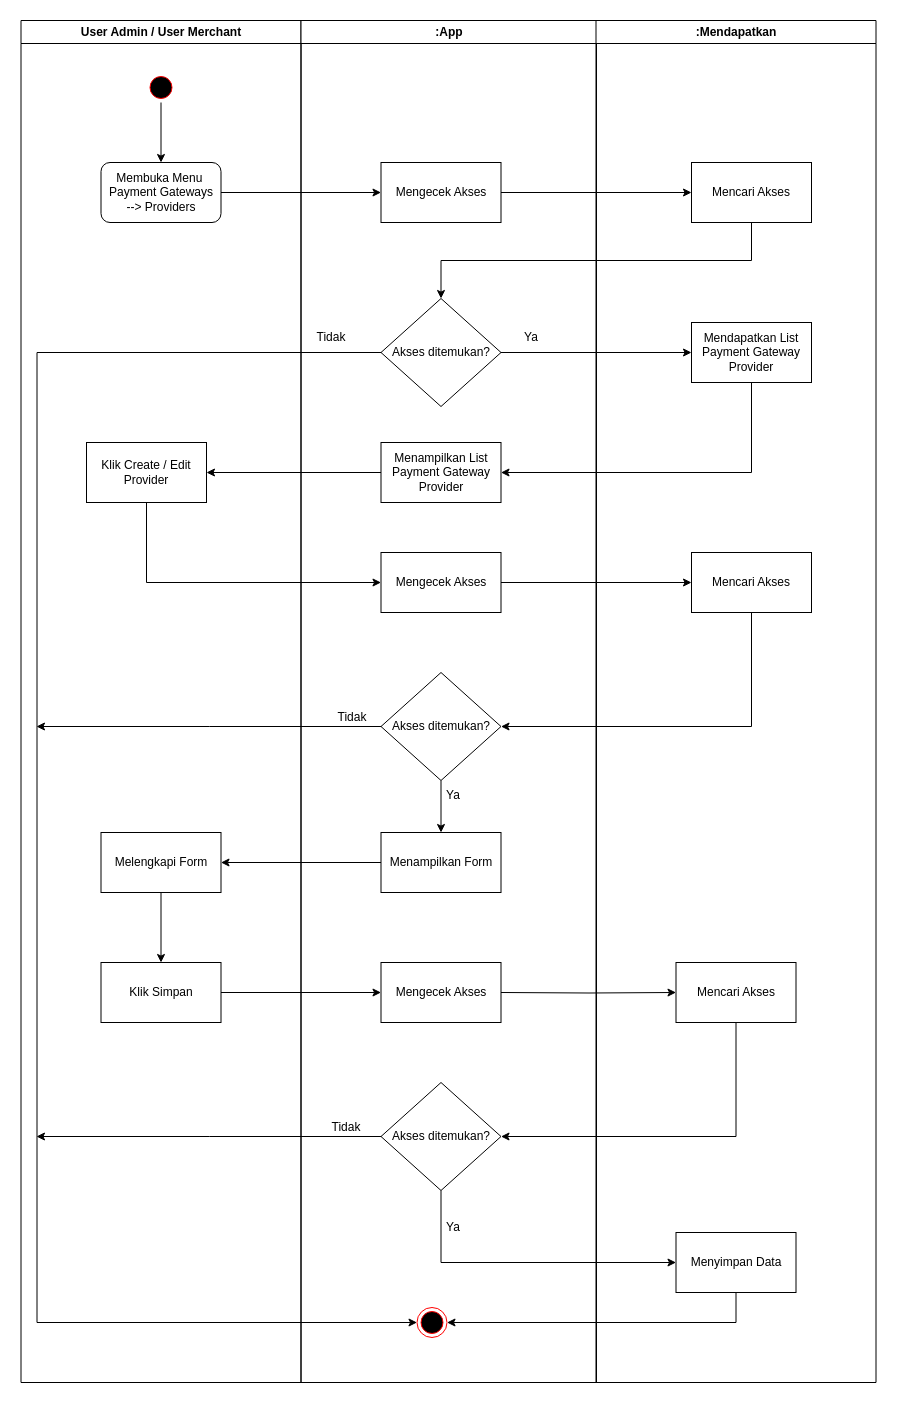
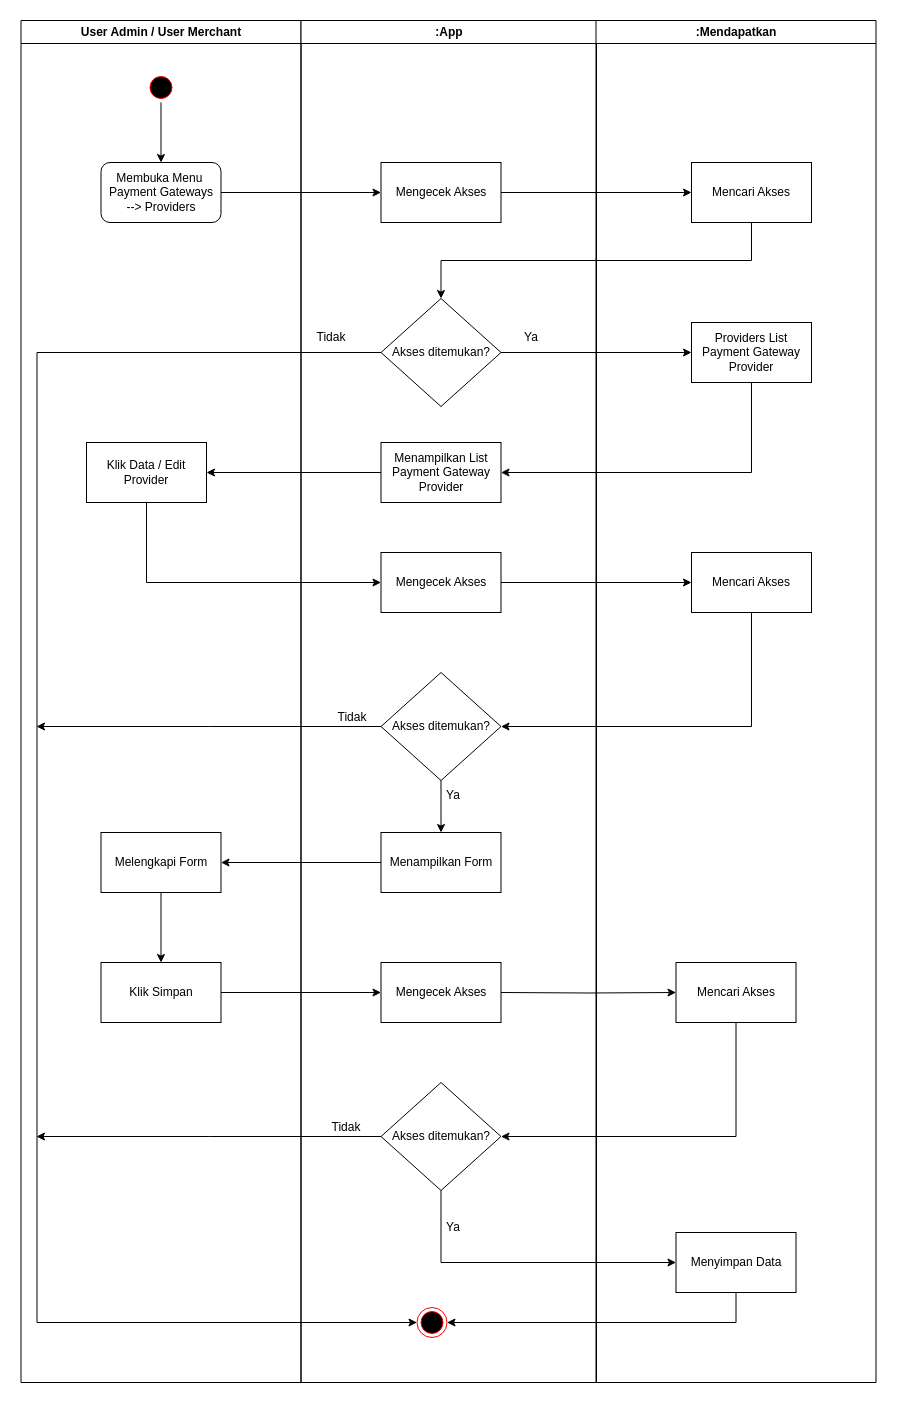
(752, 353) -> (752, 353)
(147, 473) -> (147, 473)
